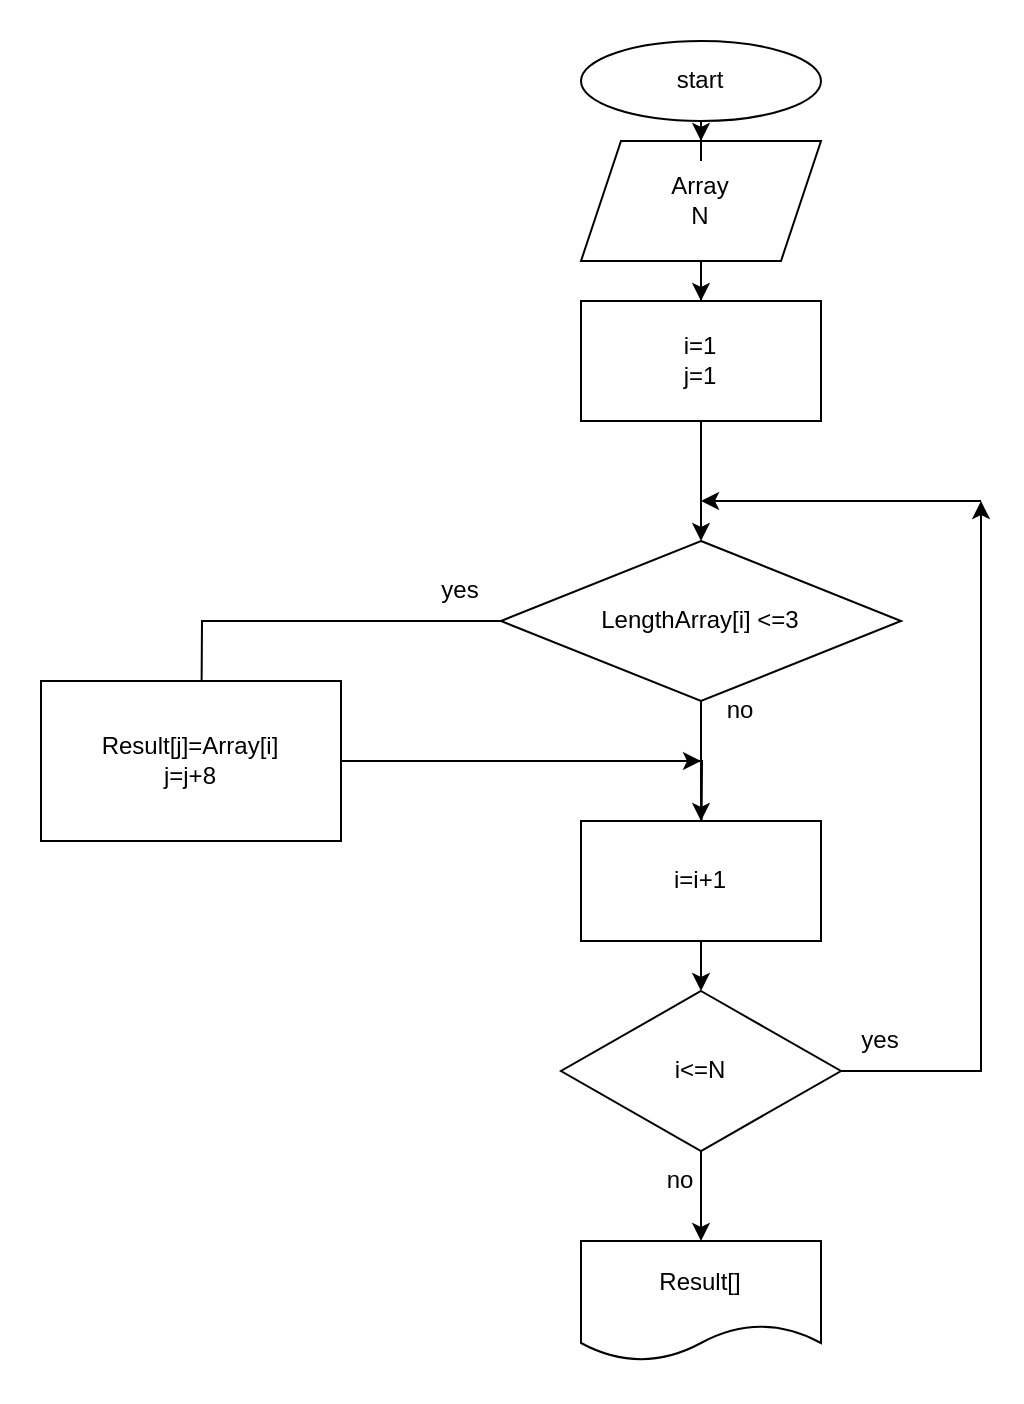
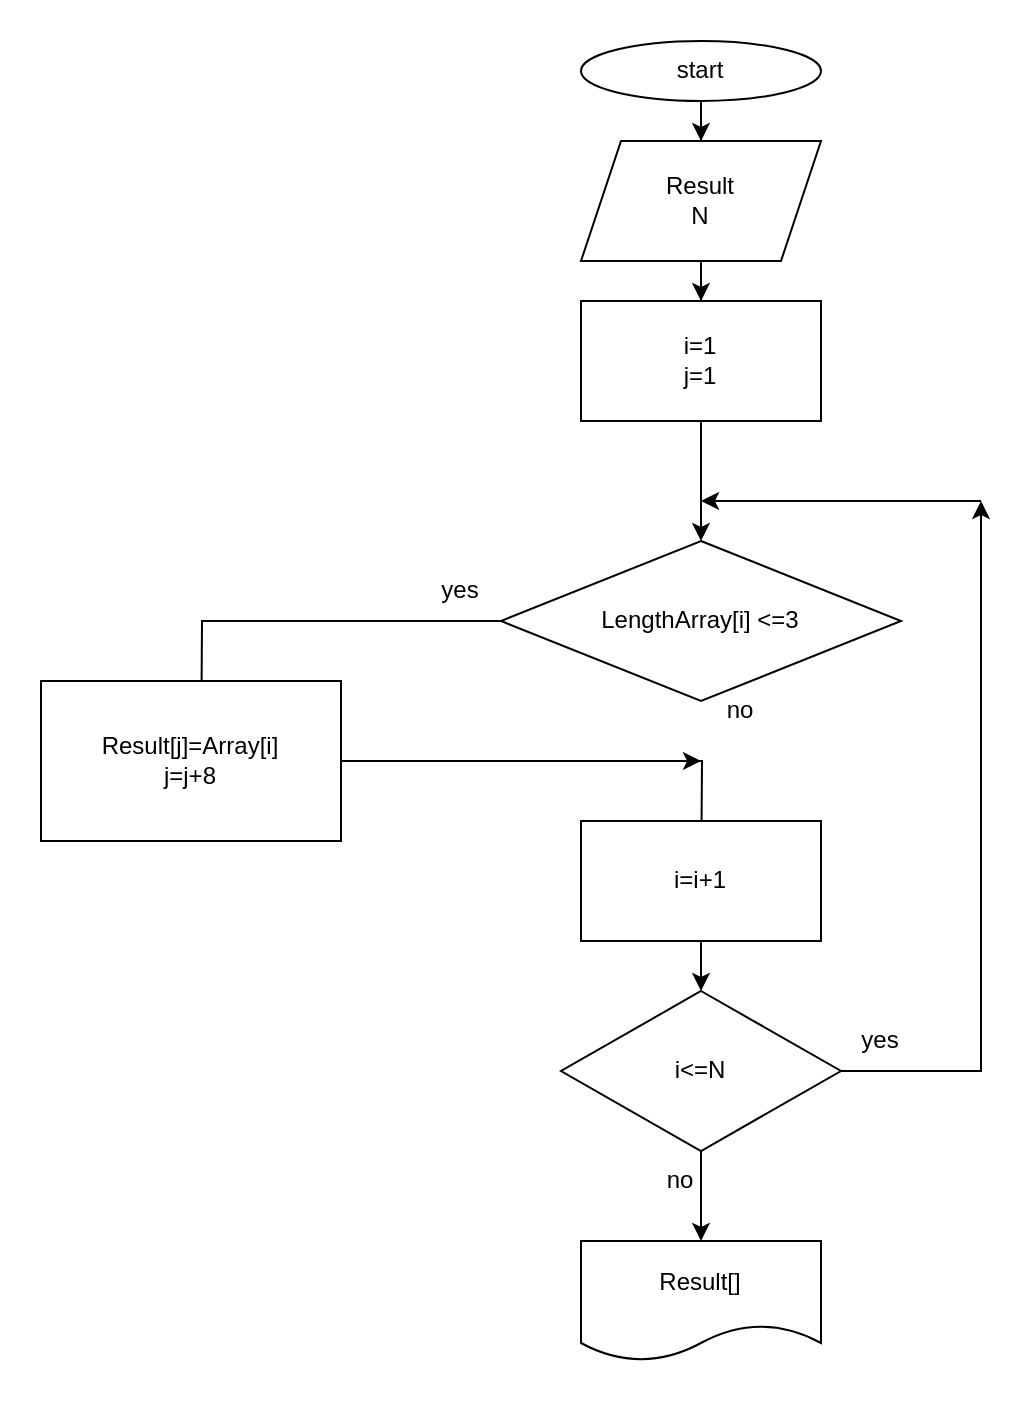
(701, 81) -> (701, 71)
(701, 201) -> (701, 201)
(701, 729) -> none
